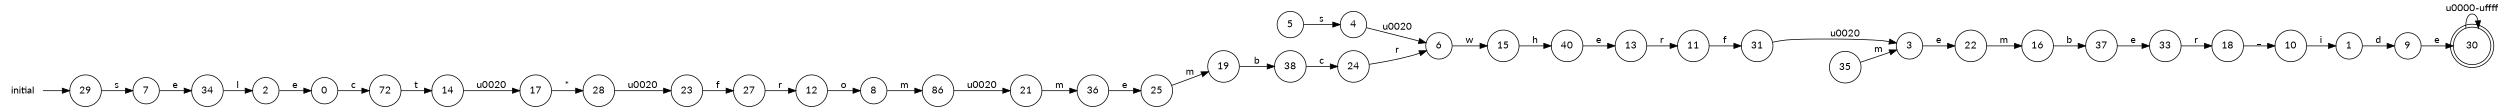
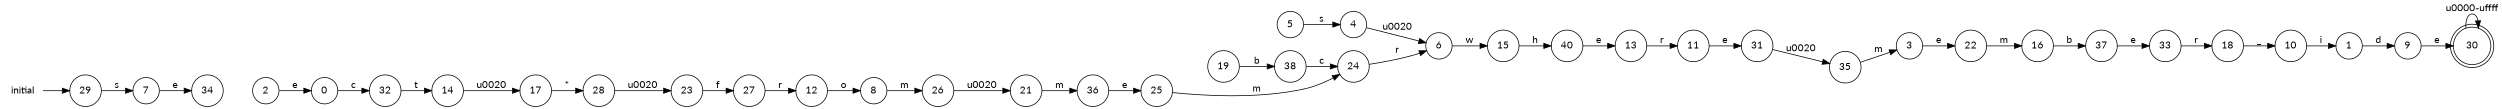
(1831, 39) -> (1798, 56)
(1725, 40) -> (1725, 40)
(1187, 80) -> (1254, 95)
(234, 91) -> none
(385, 91) -> (385, 91)
(938, 91) -> (938, 91)
